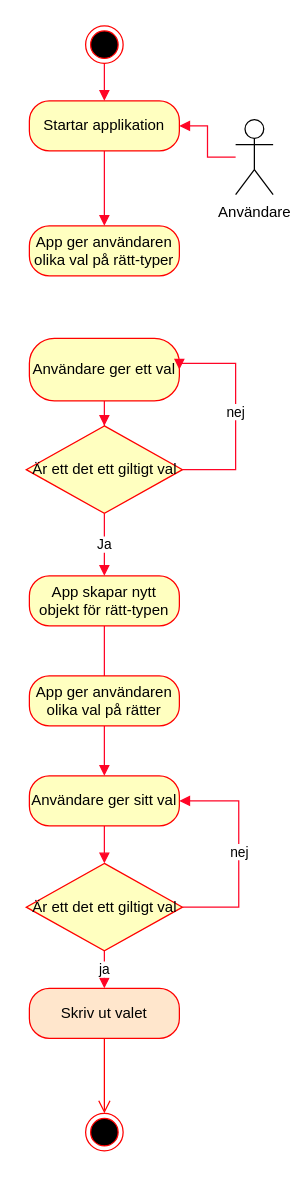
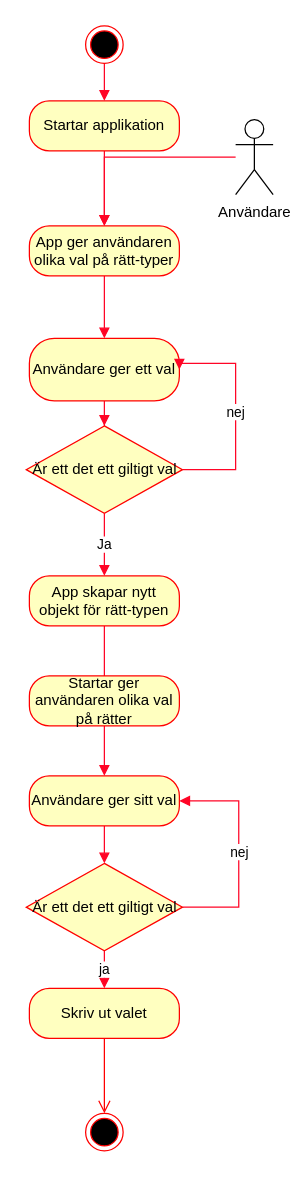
(208, 134) -> (158, 157)
none -> (104, 302)
(104, 701) -> (104, 701)
(104, 1013) -> (104, 1013)
